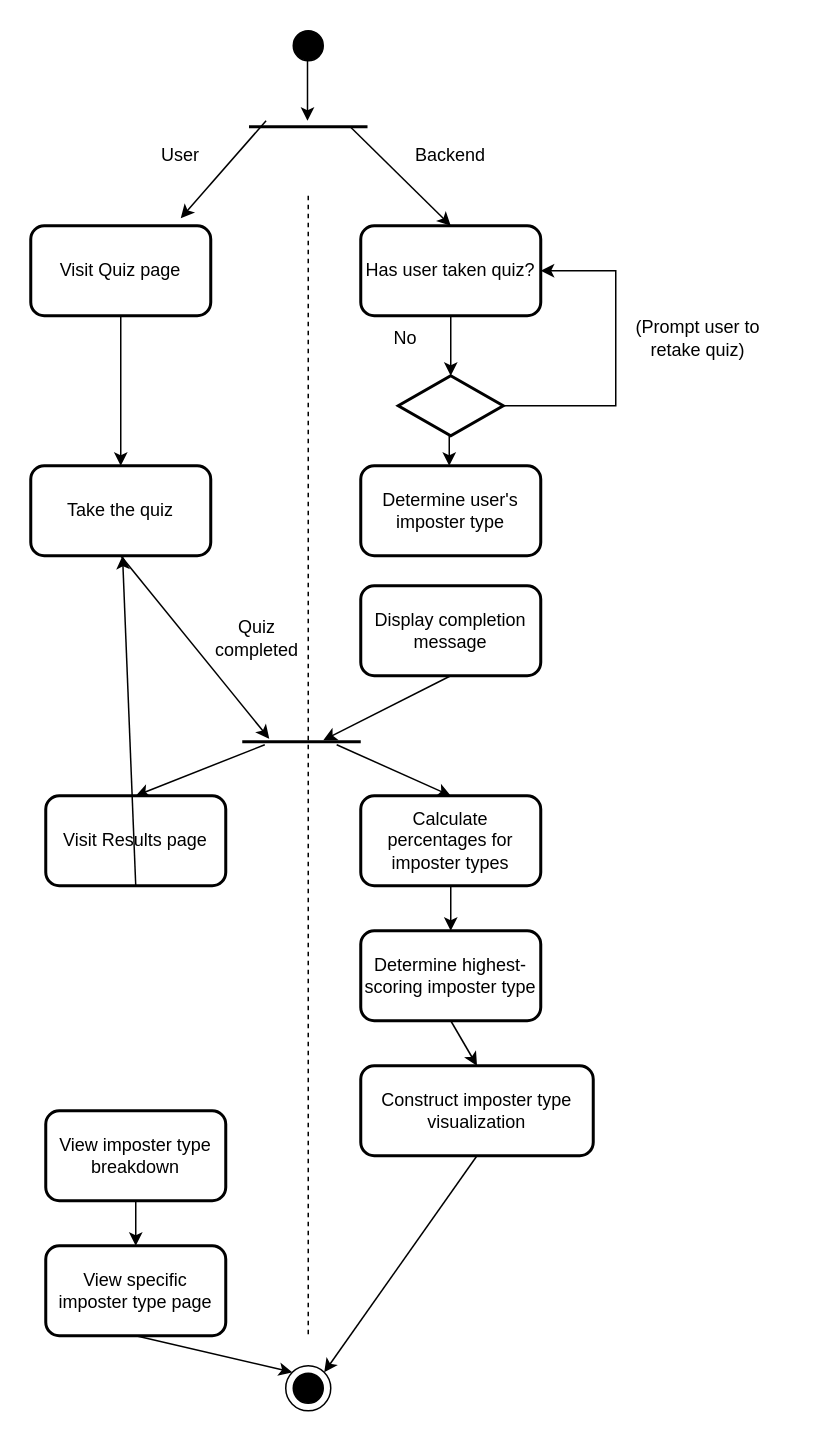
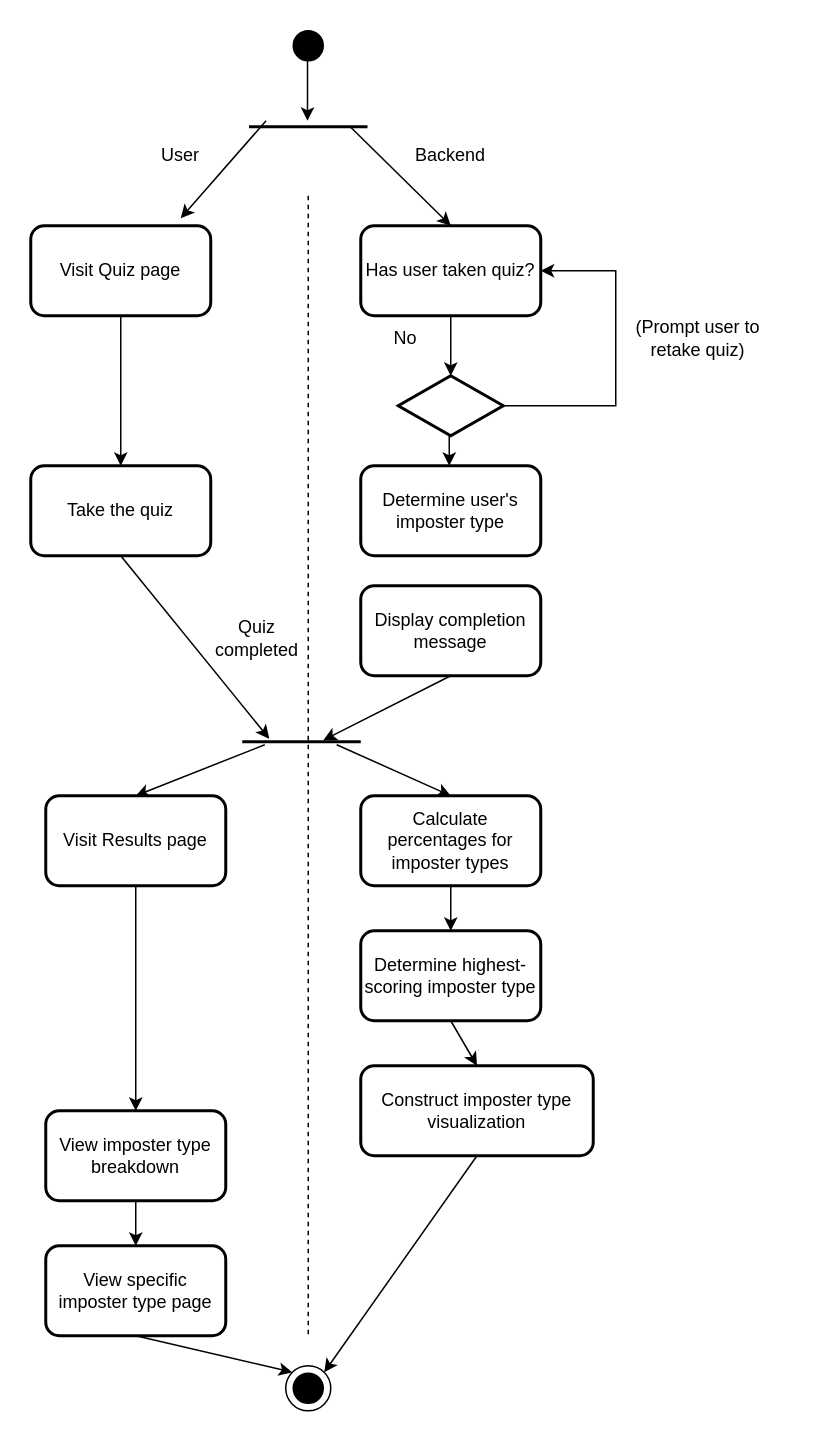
(129, 726) -> (136, 993)
